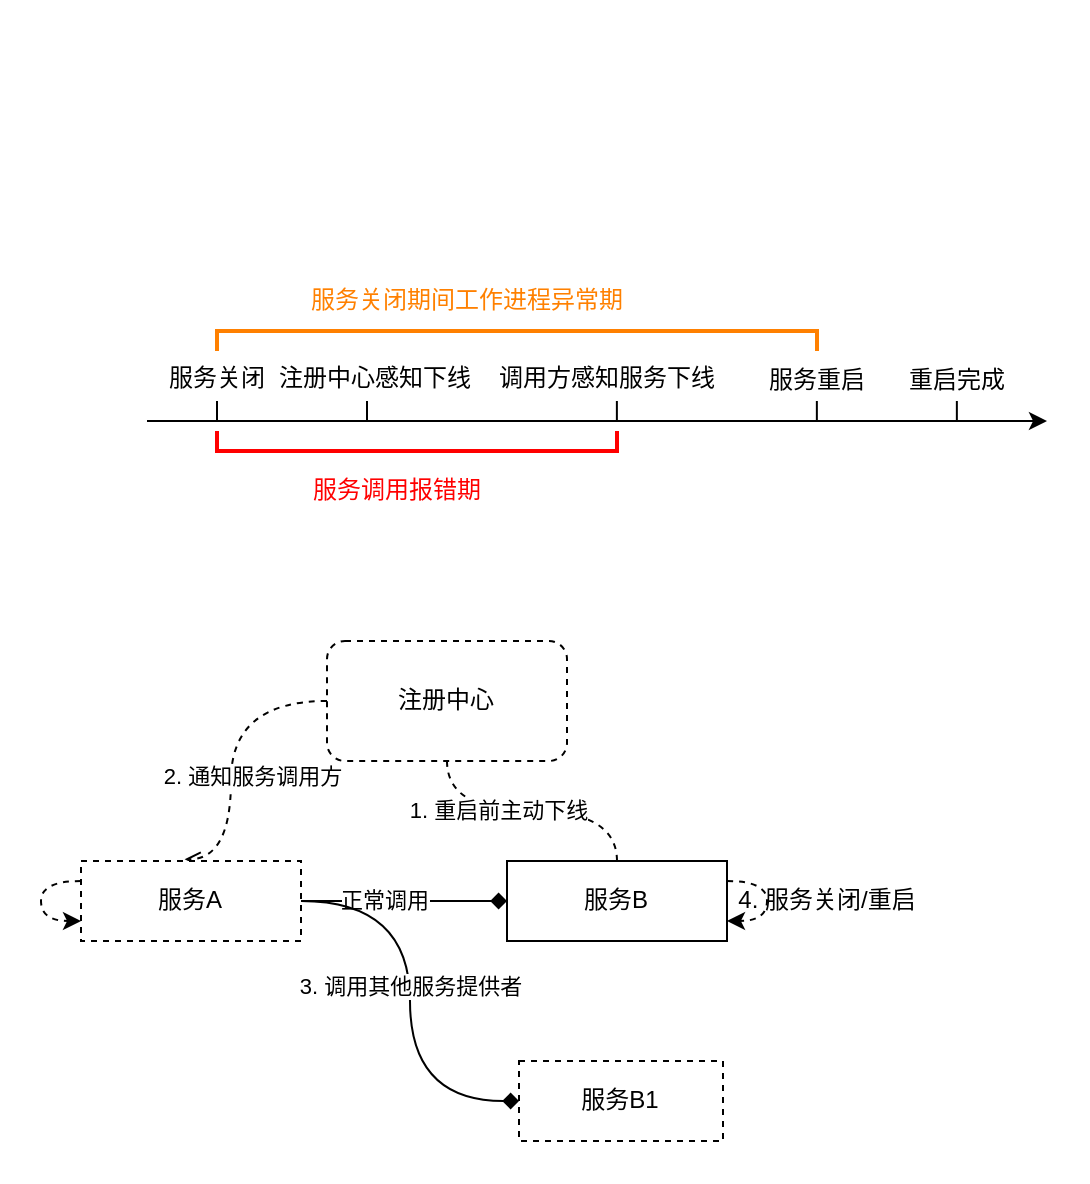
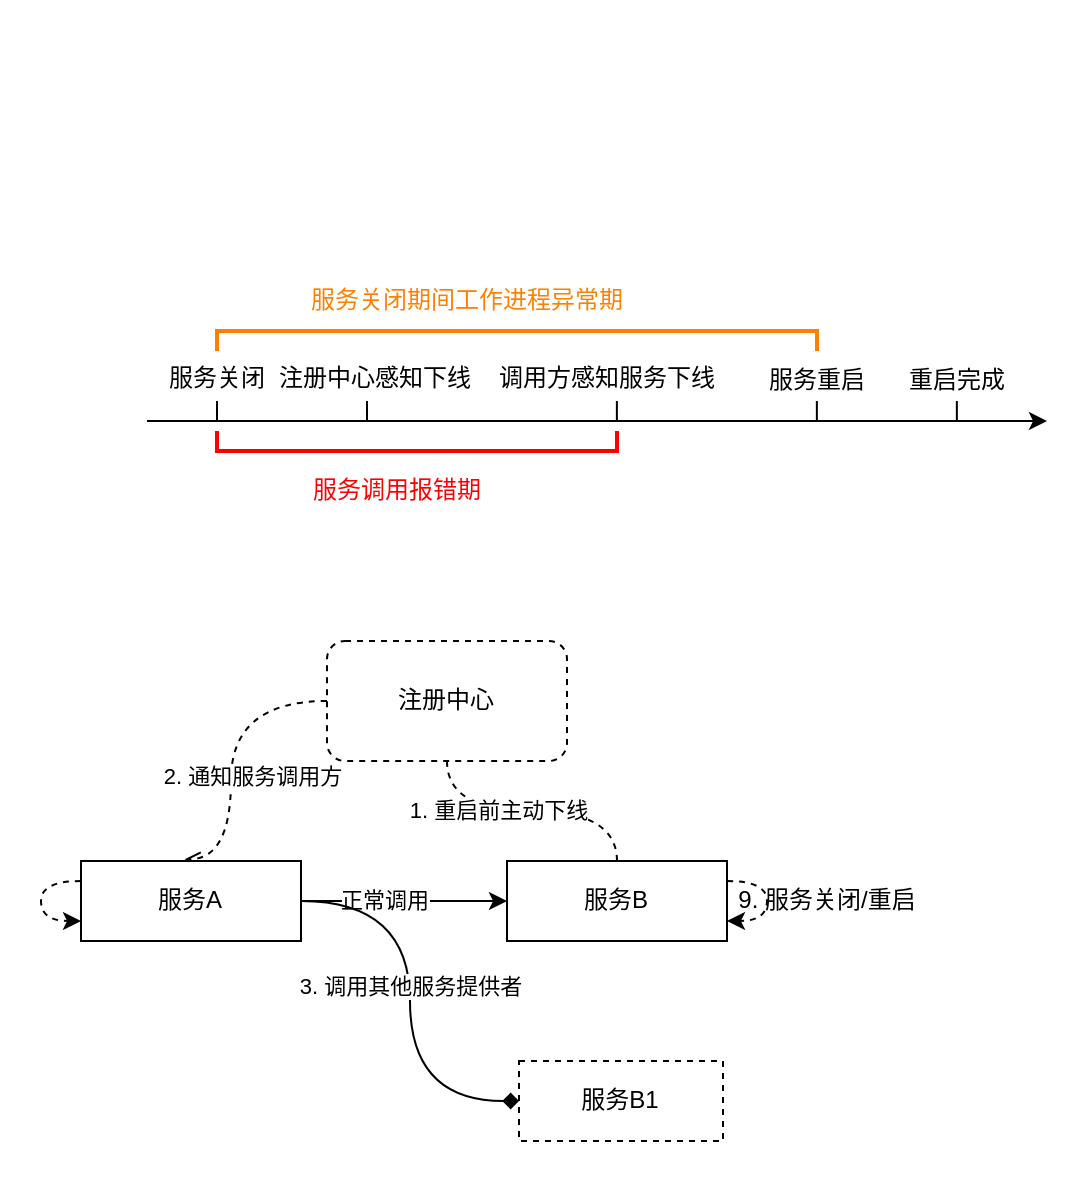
(191, 901) -> (191, 901)
(490, 901) -> (491, 901)
(828, 901) -> (828, 901)
